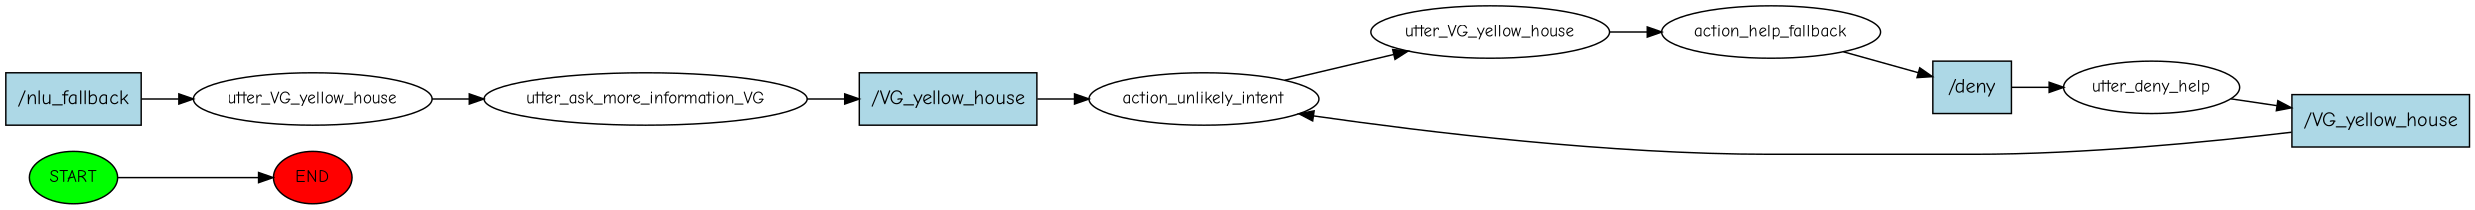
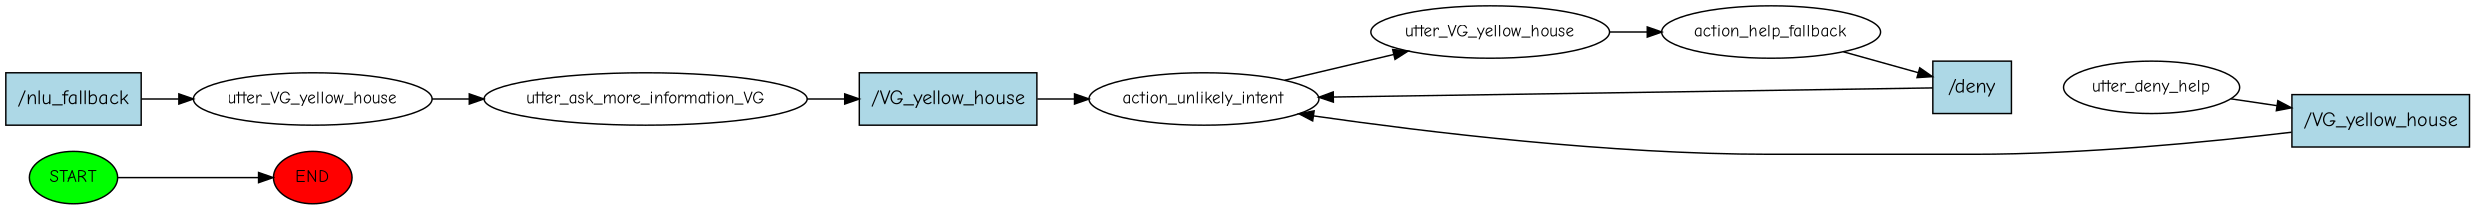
(2030, 87) -> (1633, 92)
